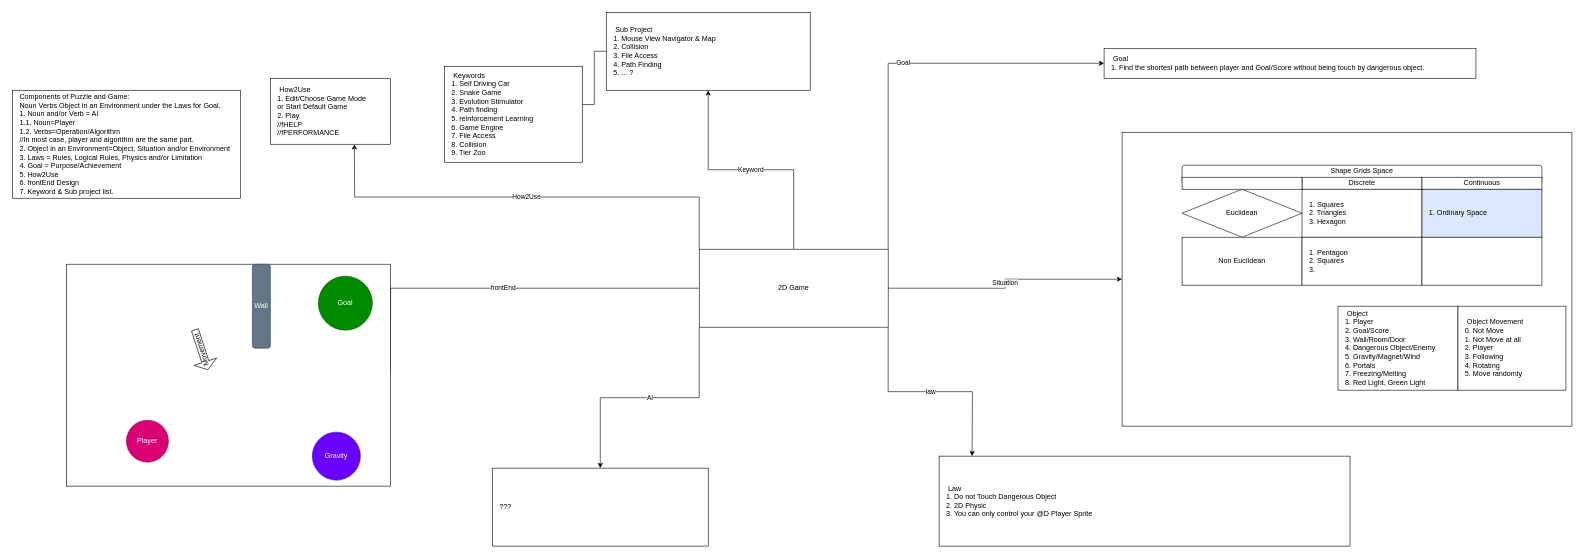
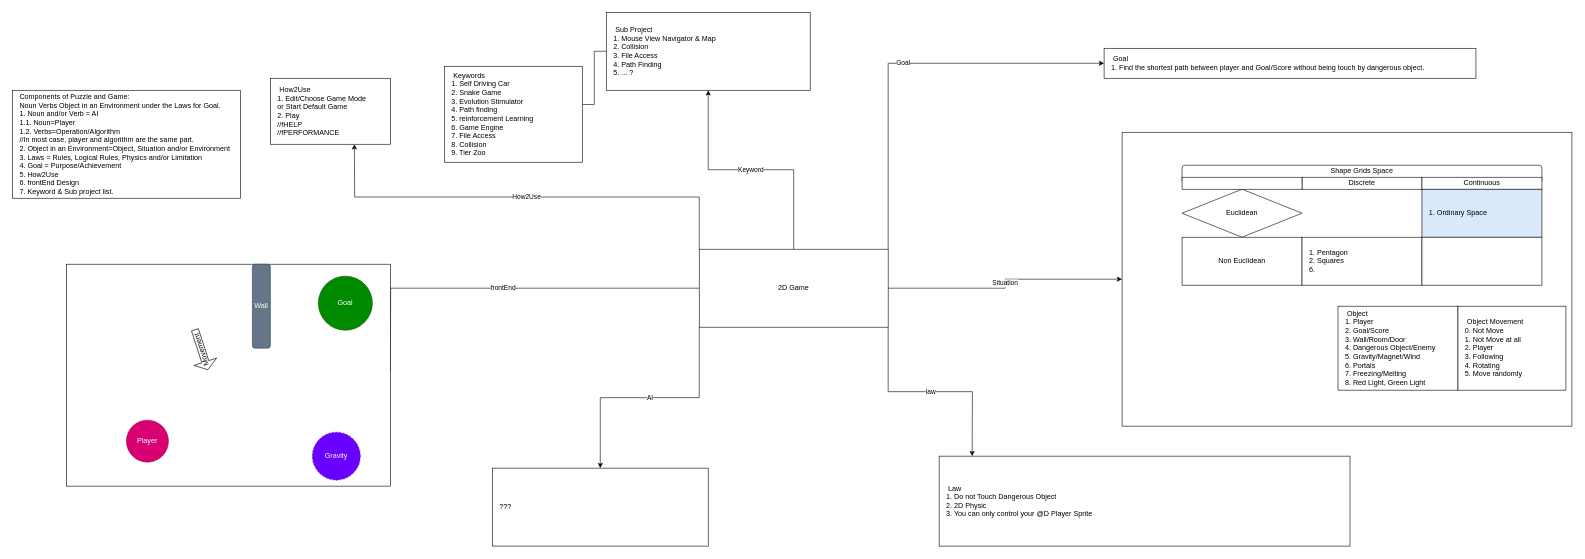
(1362, 213) -> none
(1330, 261) -> (1330, 261)
(336, 456) -> (336, 456)
